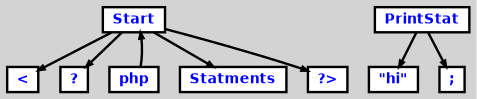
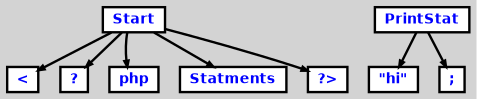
(142, 53) -> (126, 47)
